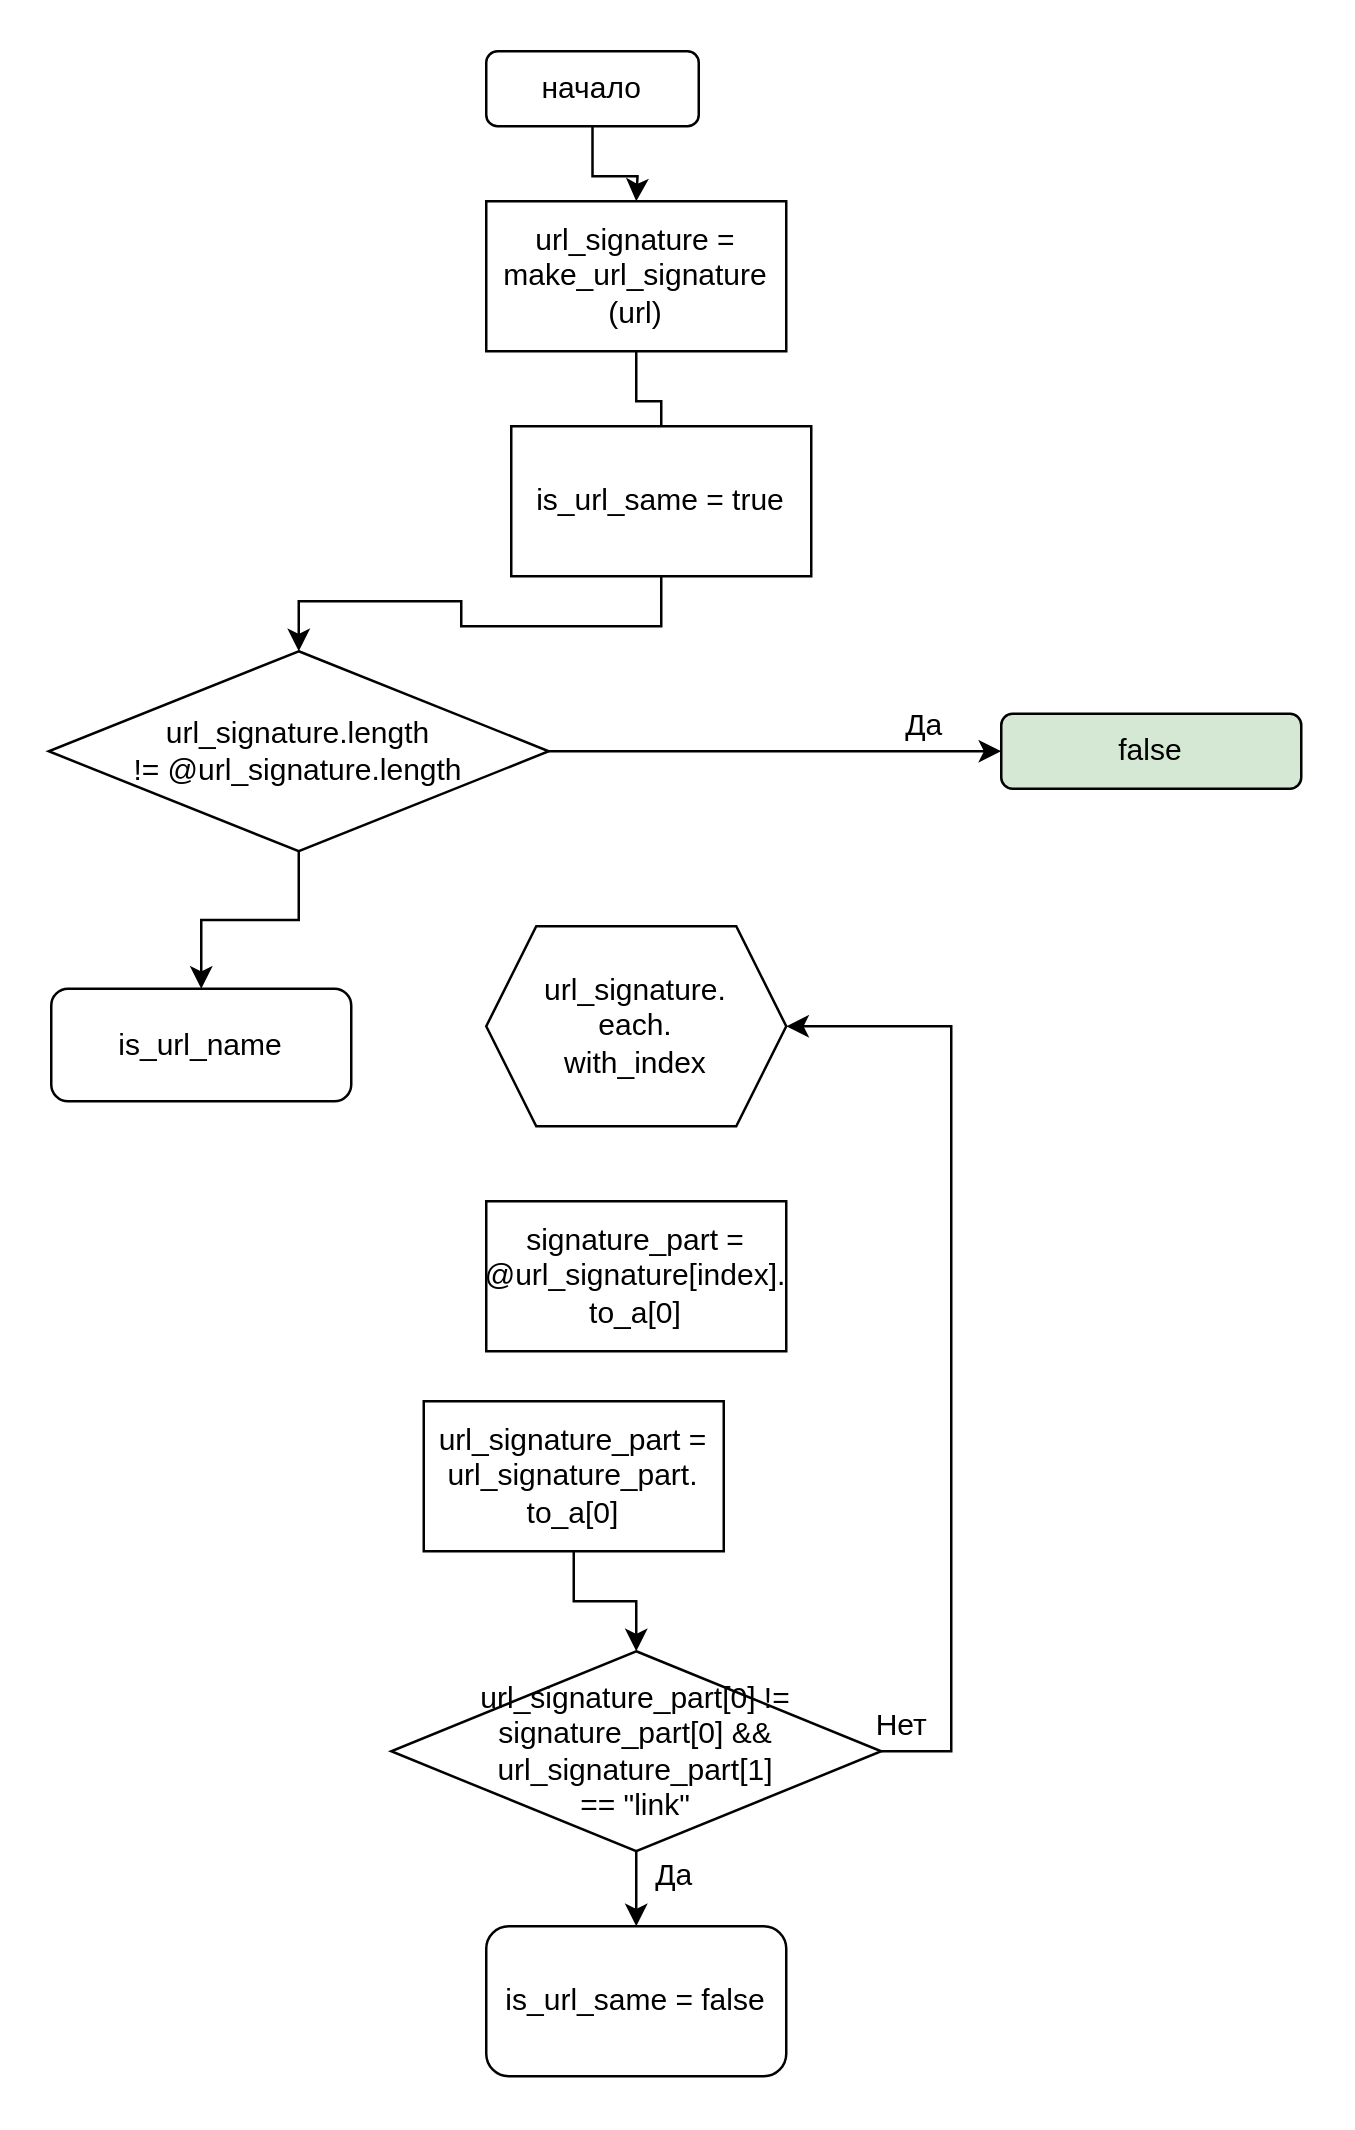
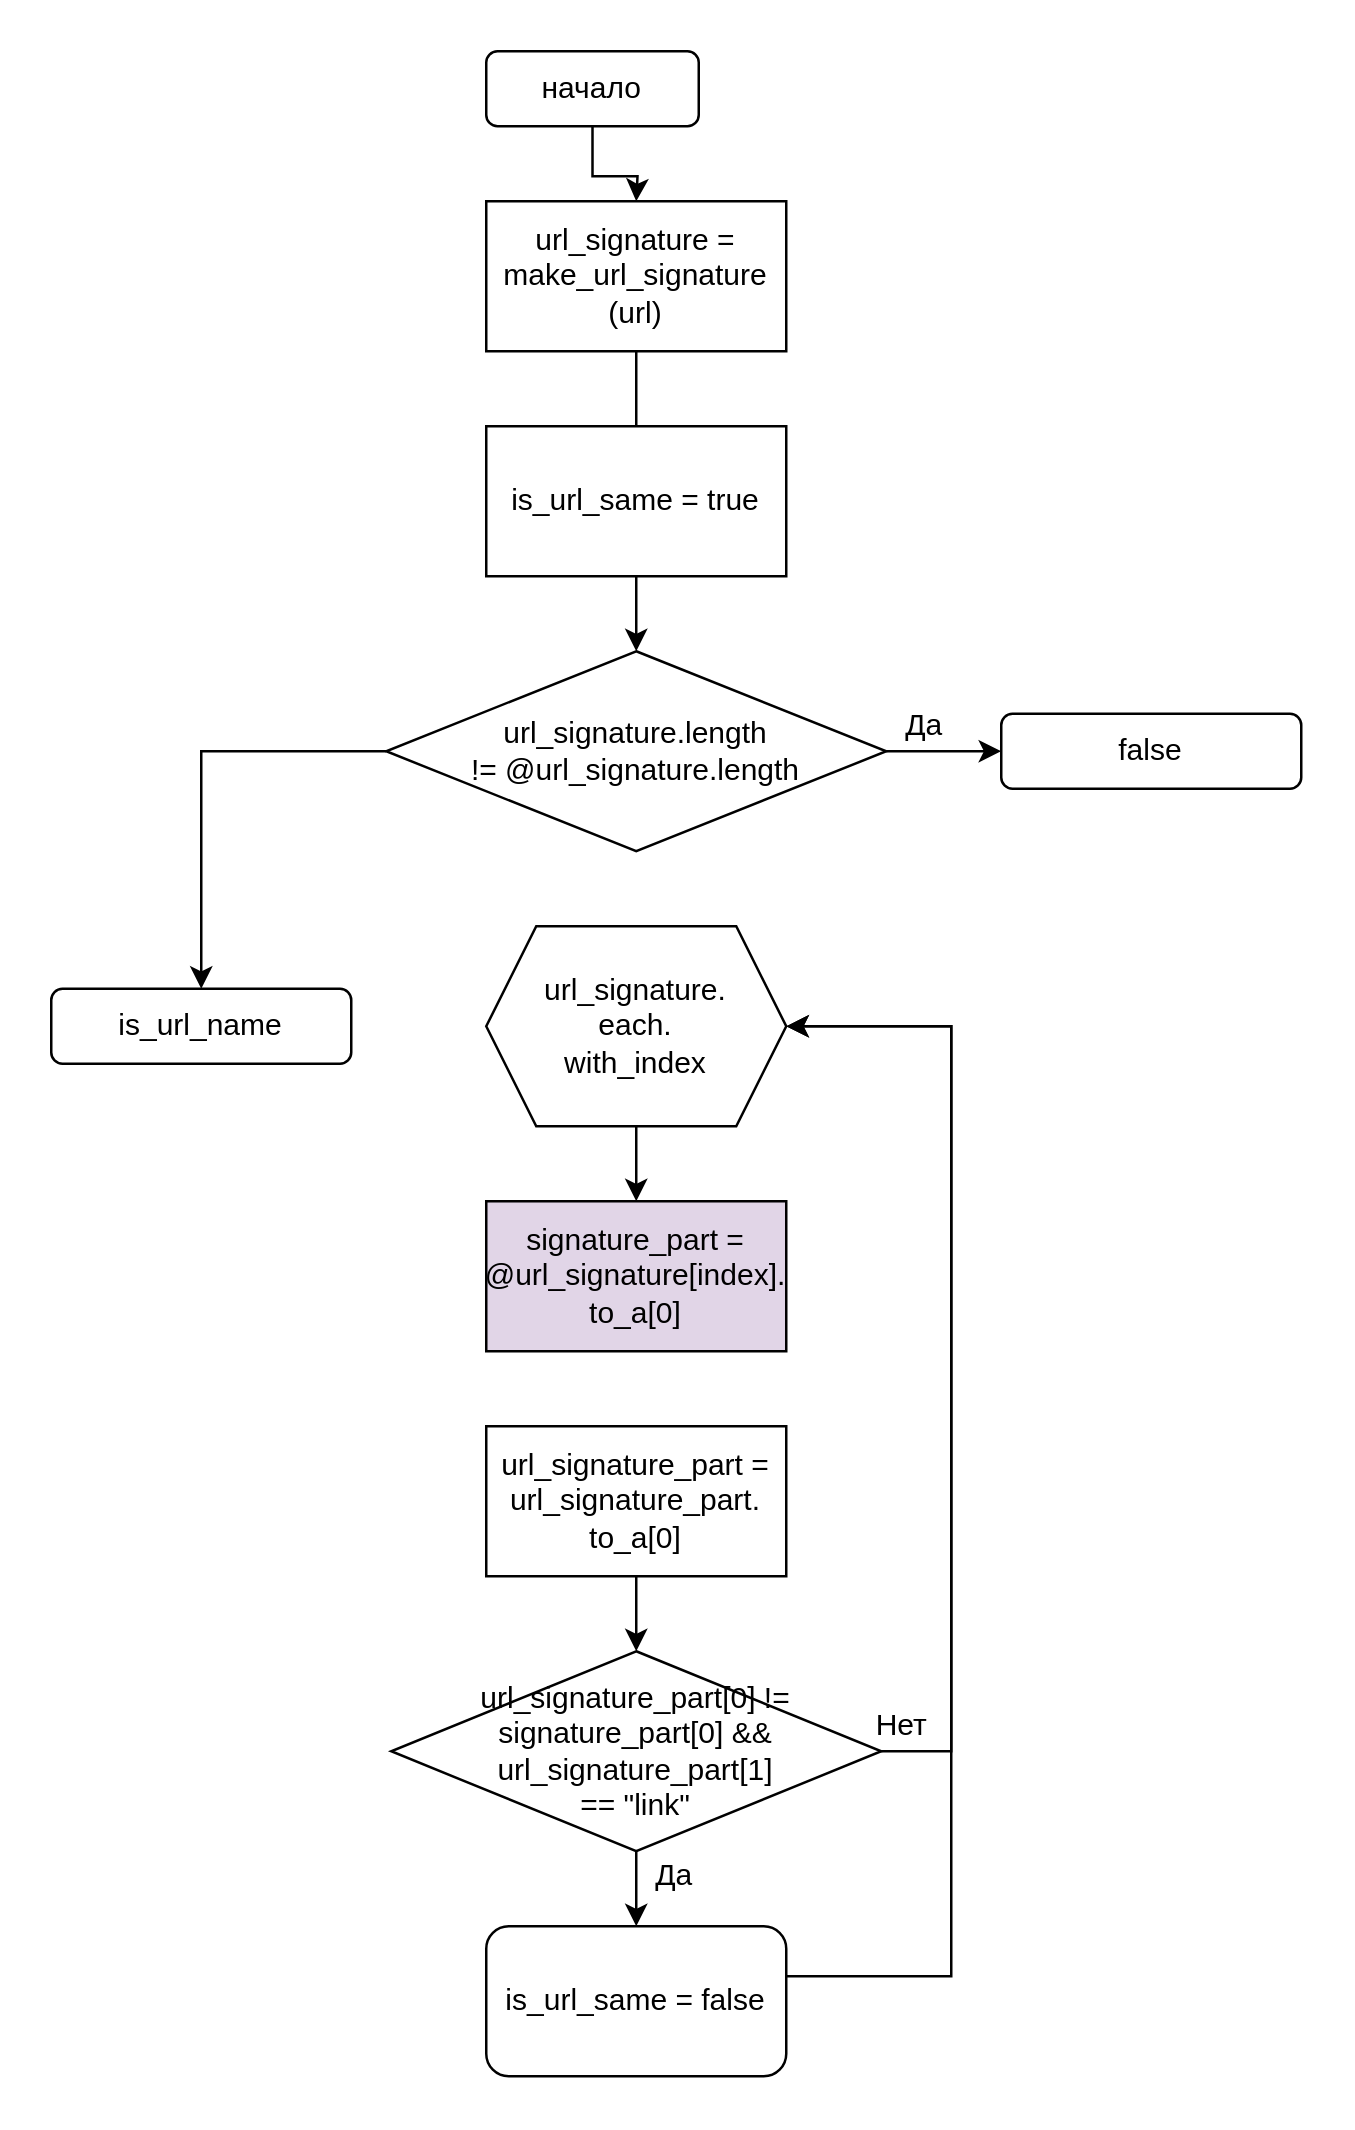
(661, 501) -> (636, 501)
(299, 751) -> (636, 751)
(1151, 751) -> (1151, 751)
(201, 1045) -> (201, 1026)
none -> (636, 1172)
(636, 1276) -> (636, 1276)
(574, 1476) -> (636, 1501)
none -> (951, 1949)
